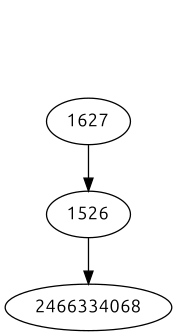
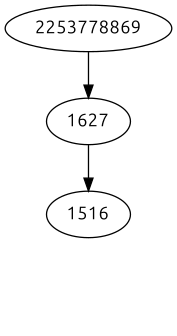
none -> (88, 28)
(88, 214) -> (88, 214)
(88, 307) -> none
